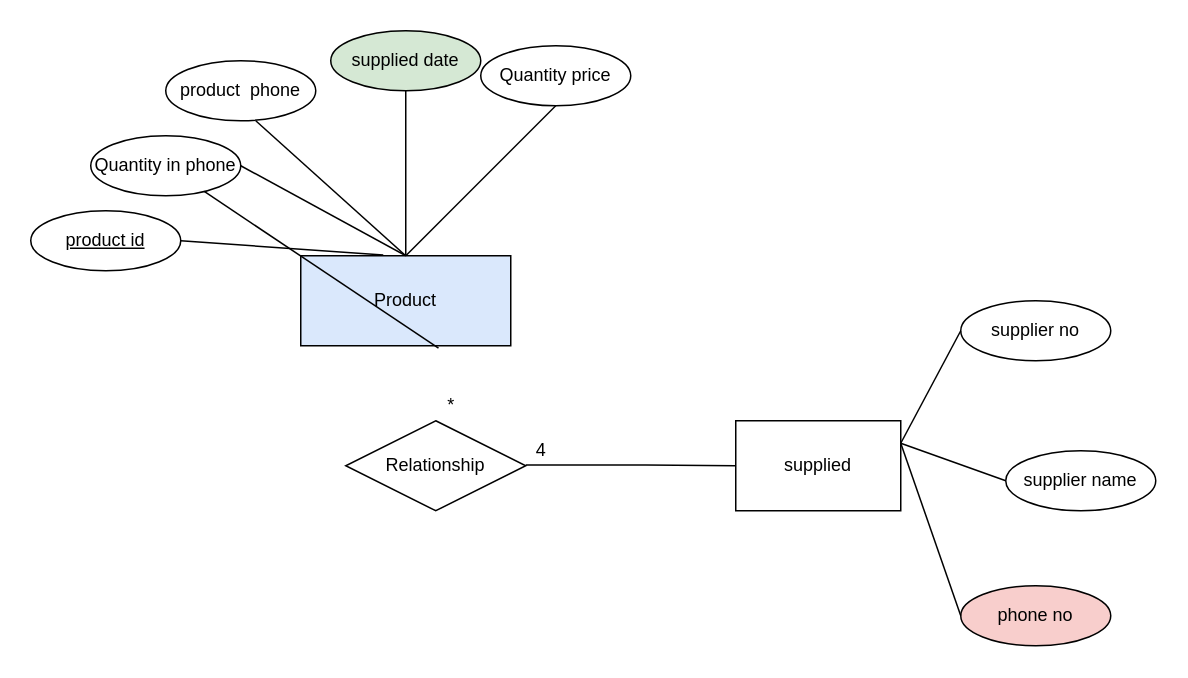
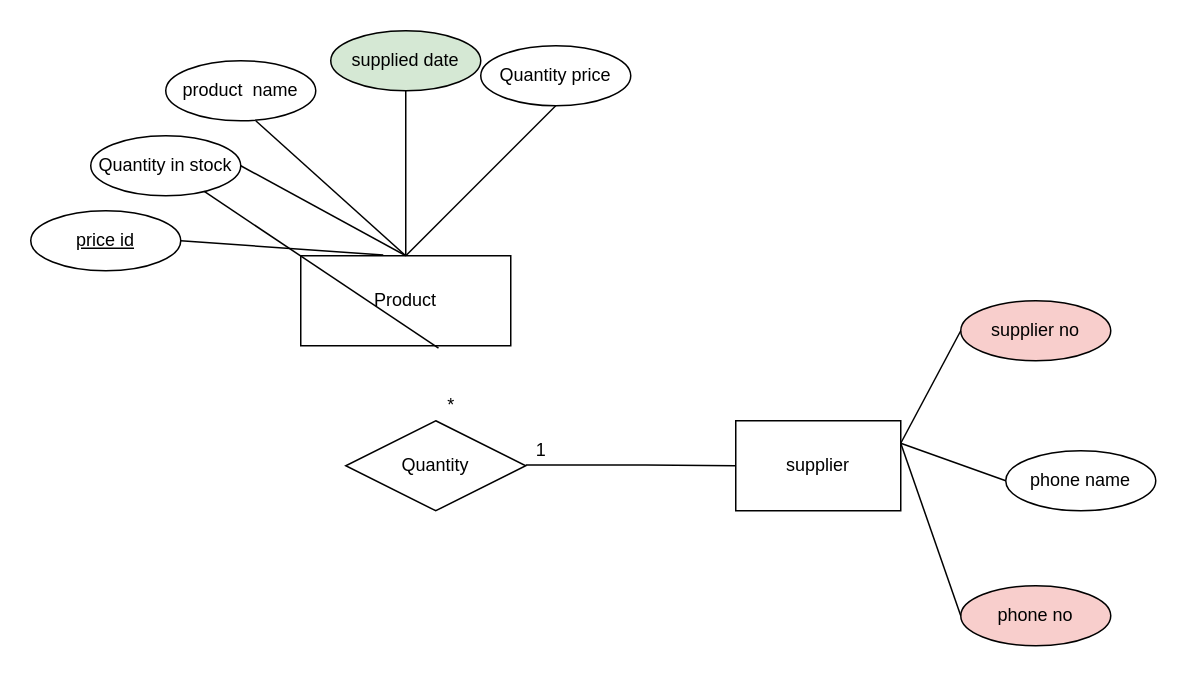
(241, 91) -> (241, 91)
(166, 166) -> (166, 166)
(106, 241) -> (106, 241)
(406, 301) -> (406, 301)
(1036, 331) -> (1036, 331)
(542, 451) -> (542, 451)
(436, 466) -> (436, 466)
(818, 466) -> (818, 466)
(1081, 481) -> (1081, 481)
